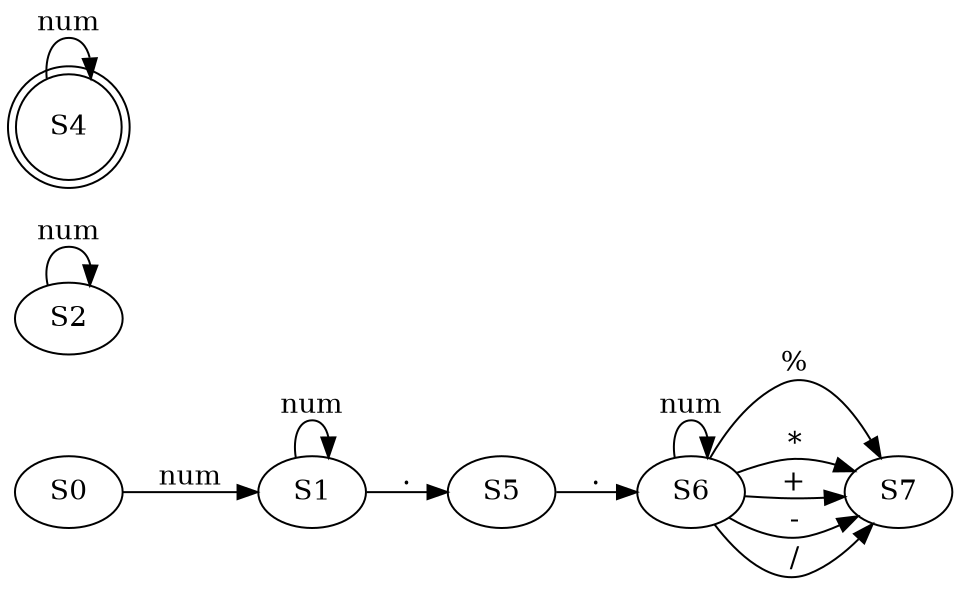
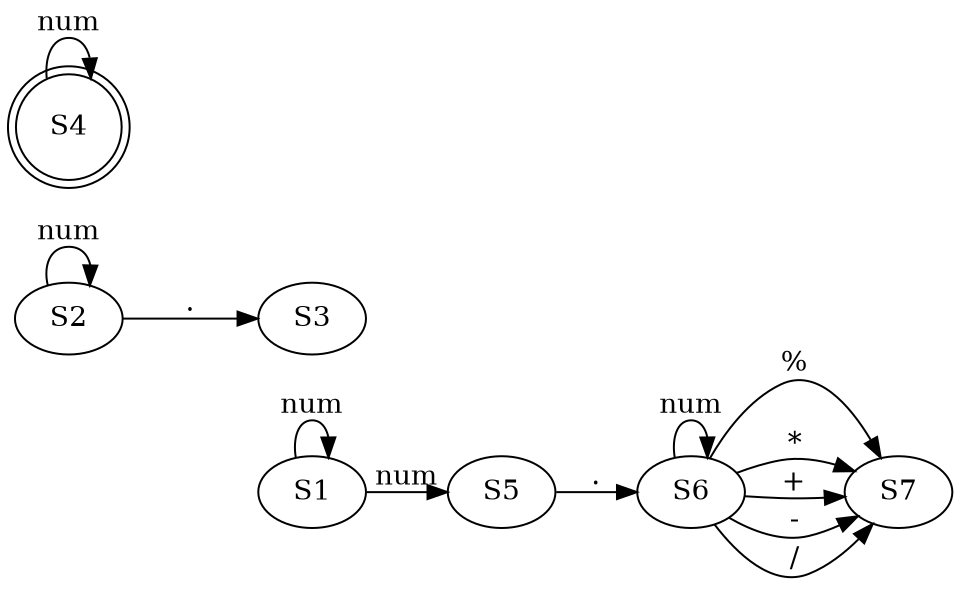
none -> (312, 319)
(407, 477) -> (407, 477)
(69, 492) -> none
